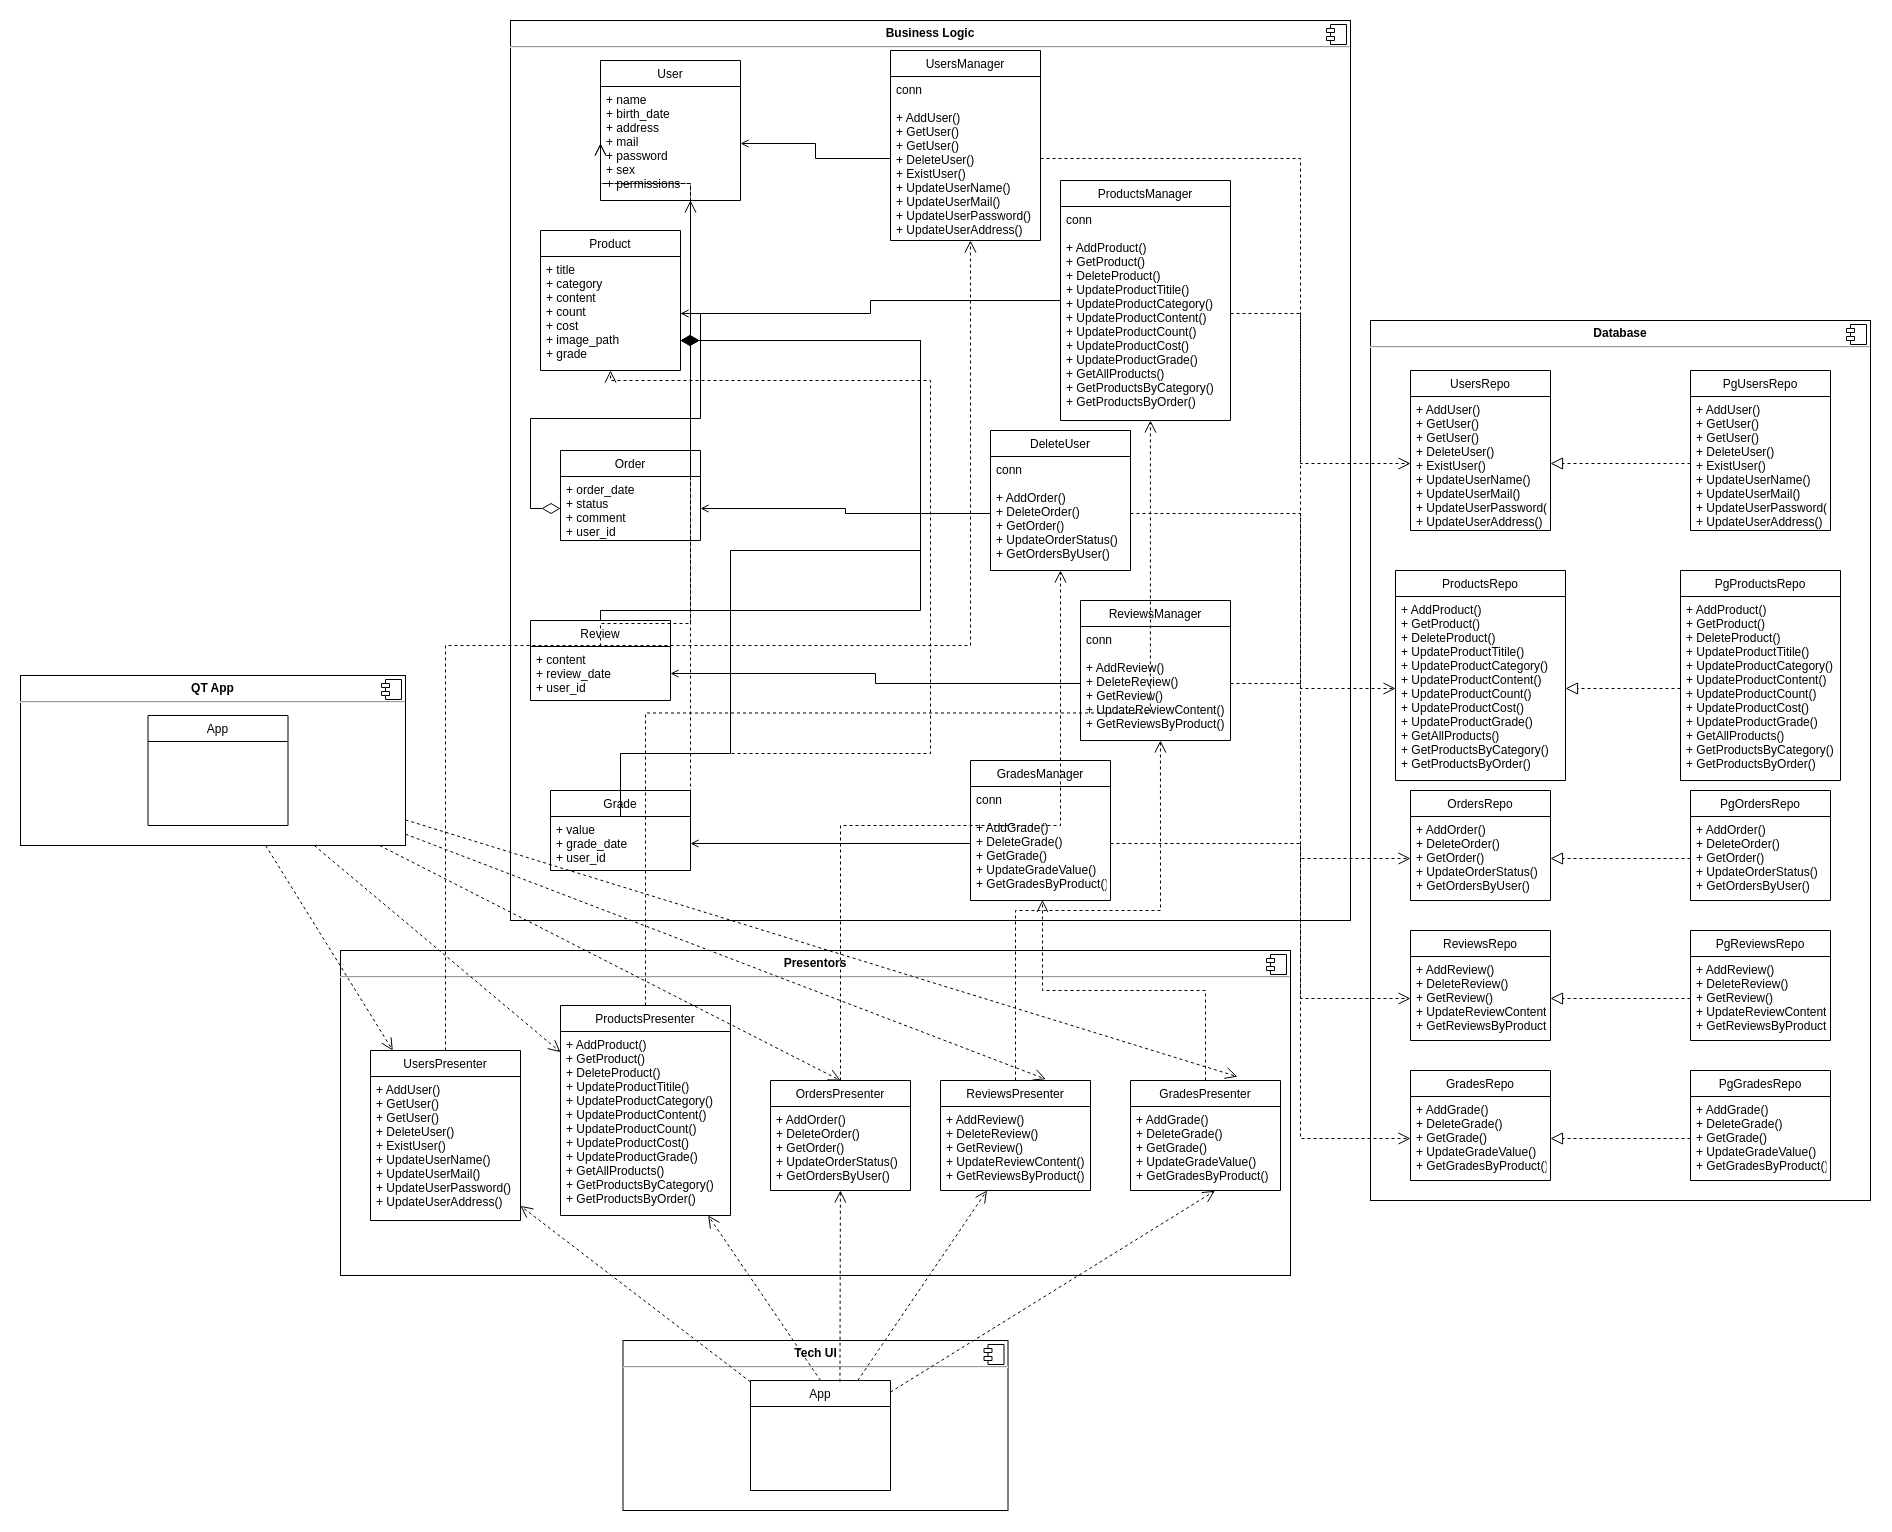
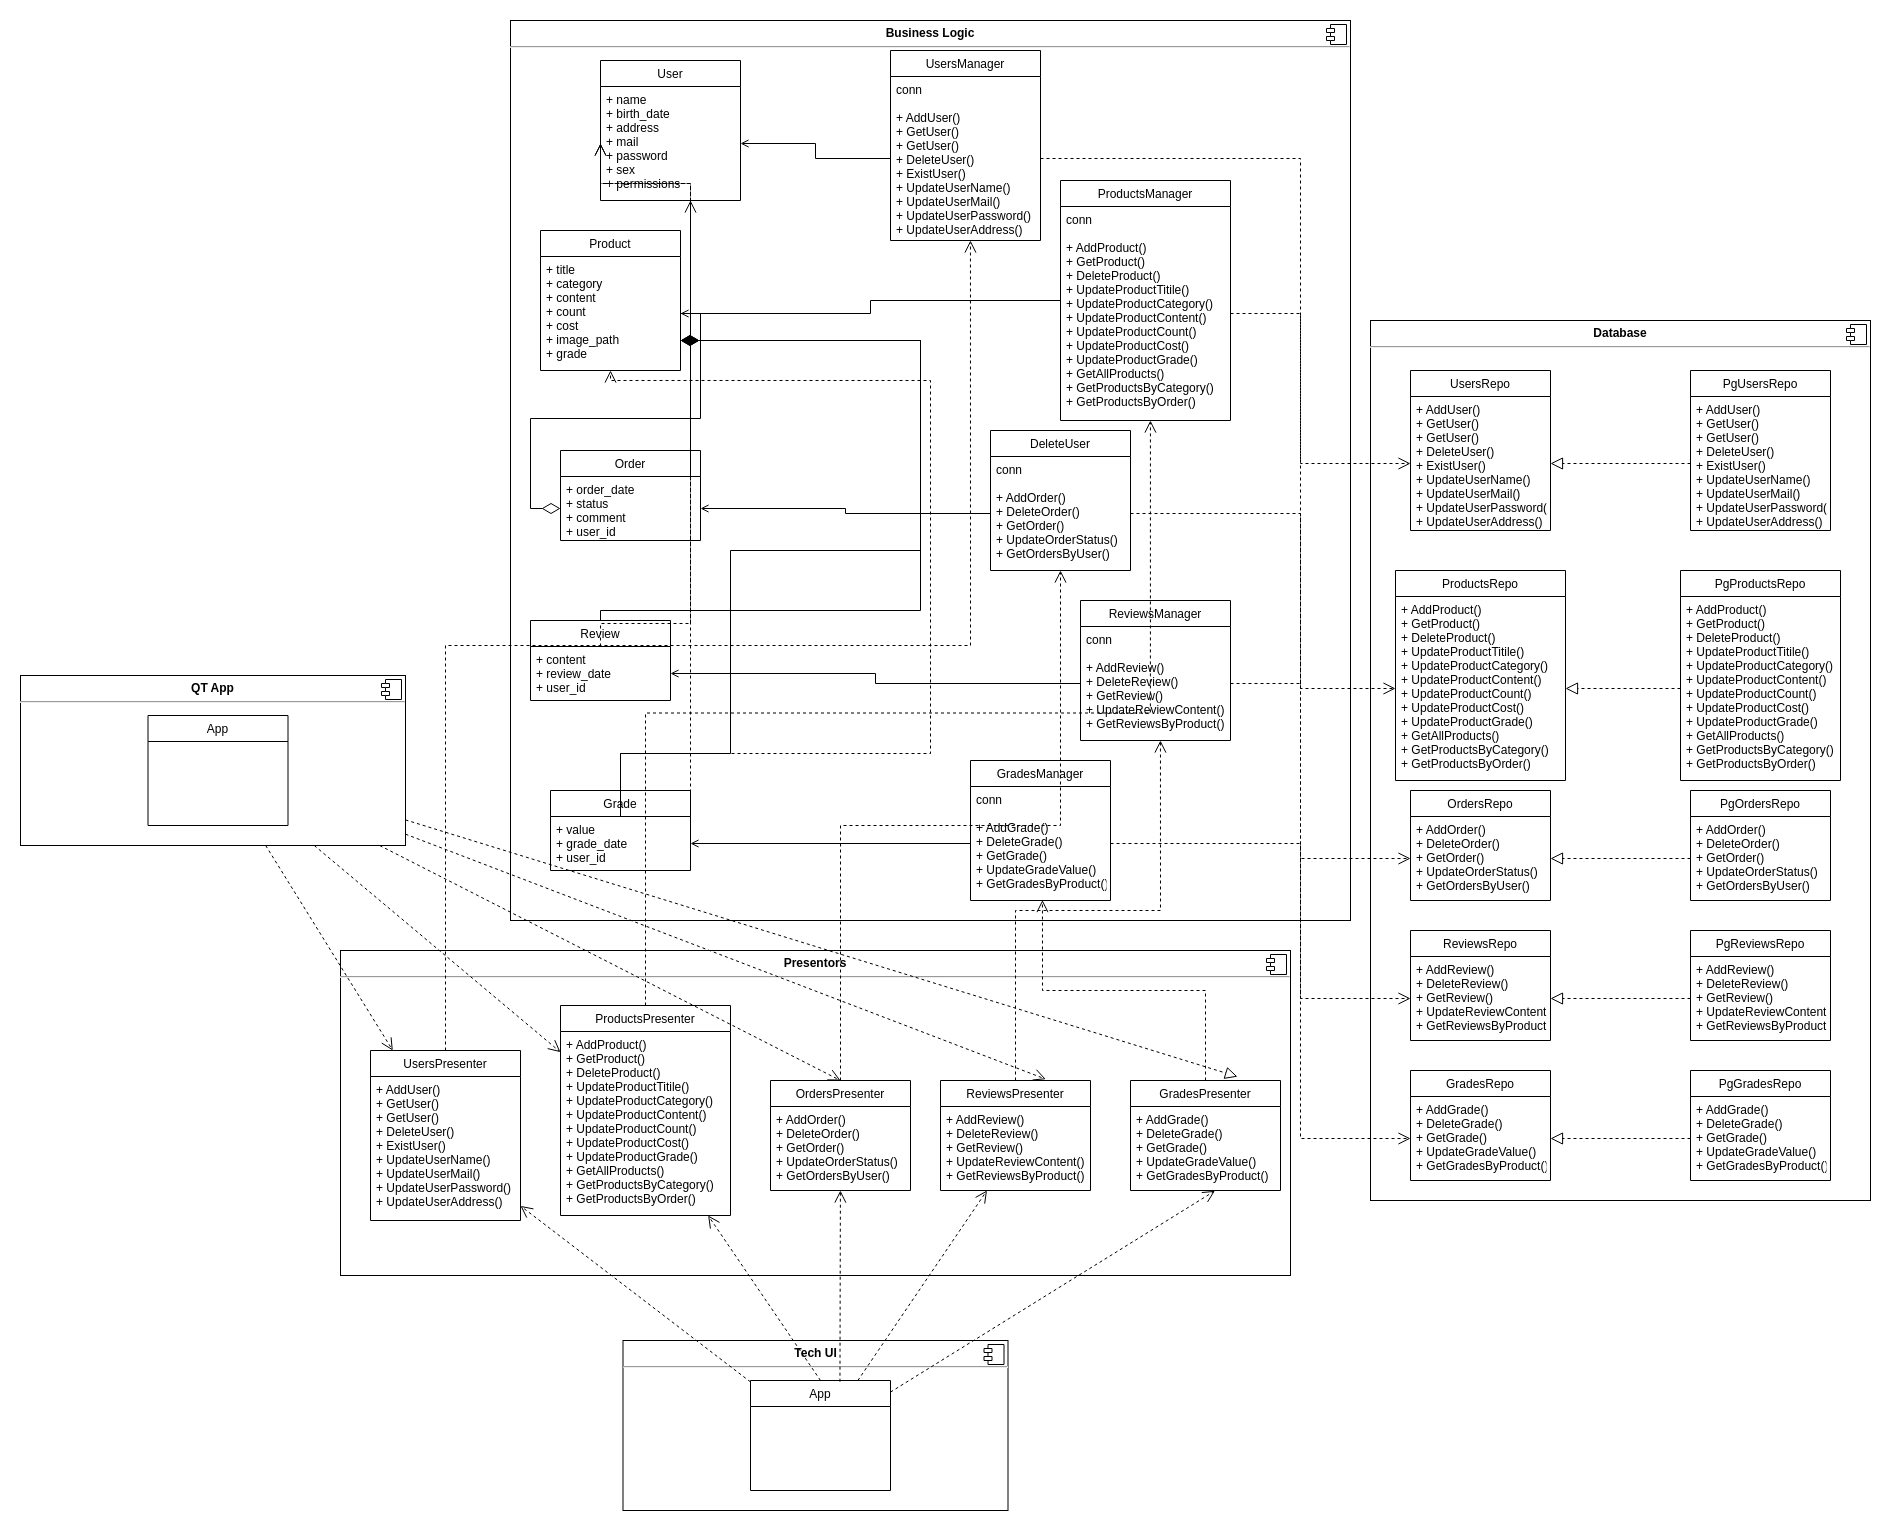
(1229, 1074) -> (1224, 1072)
